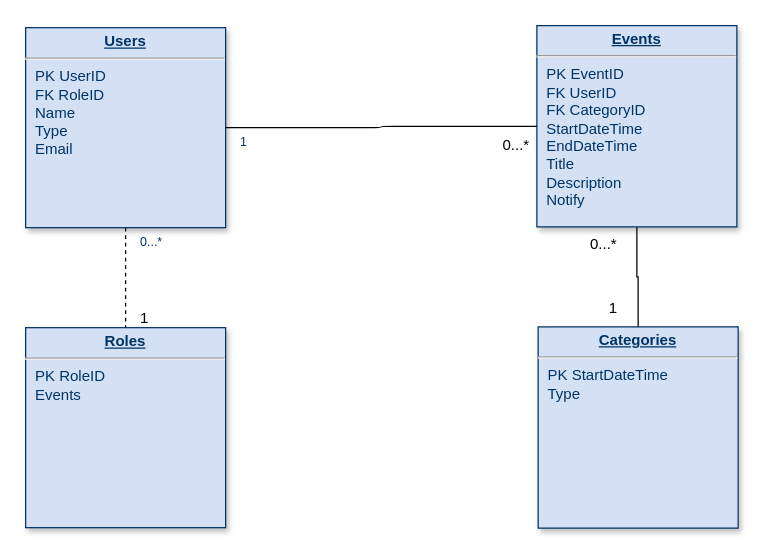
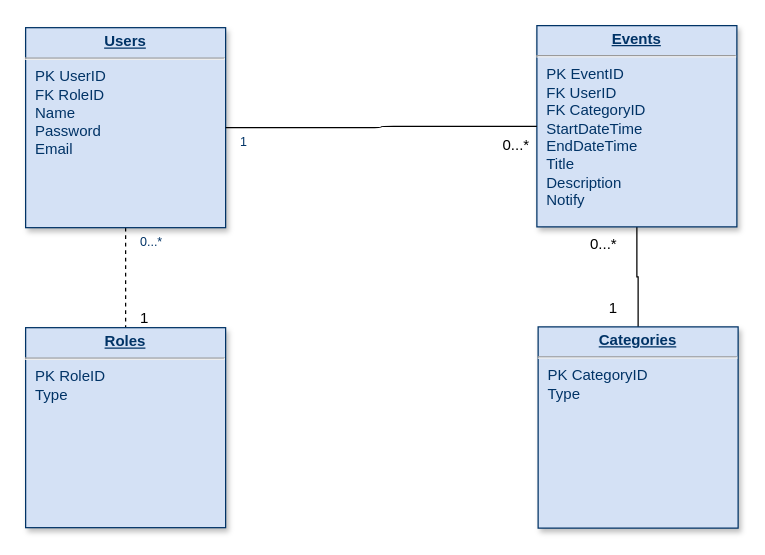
(61, 82) -> (61, 82)
(601, 354) -> (591, 354)
(60, 355) -> (60, 355)
